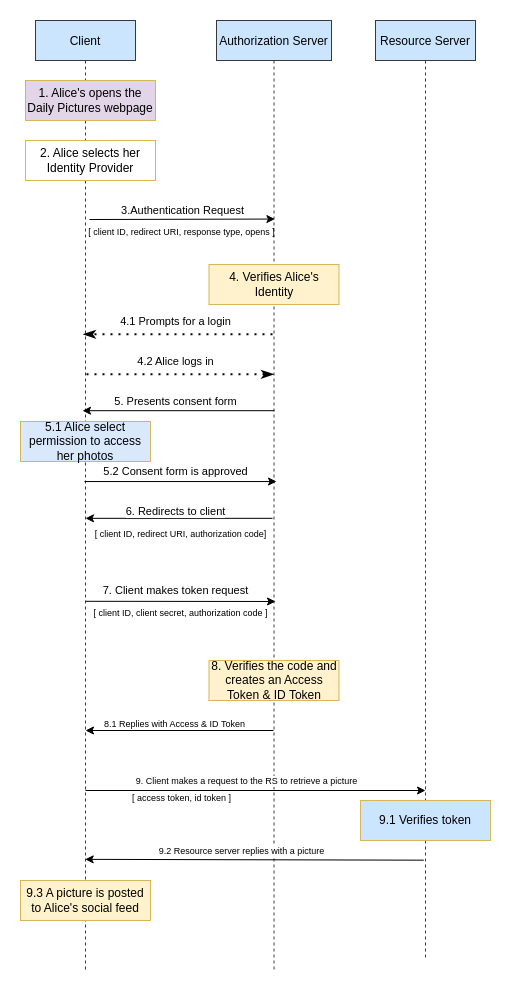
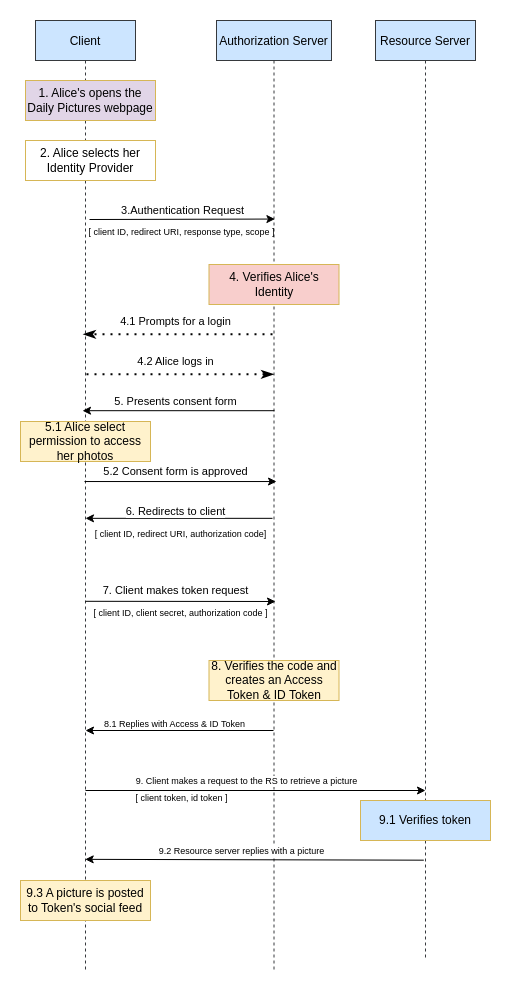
(182, 233) -> (182, 233)
(274, 285) -> (274, 285)
(86, 442) -> (86, 442)
(182, 799) -> (182, 799)
(86, 901) -> (86, 901)
